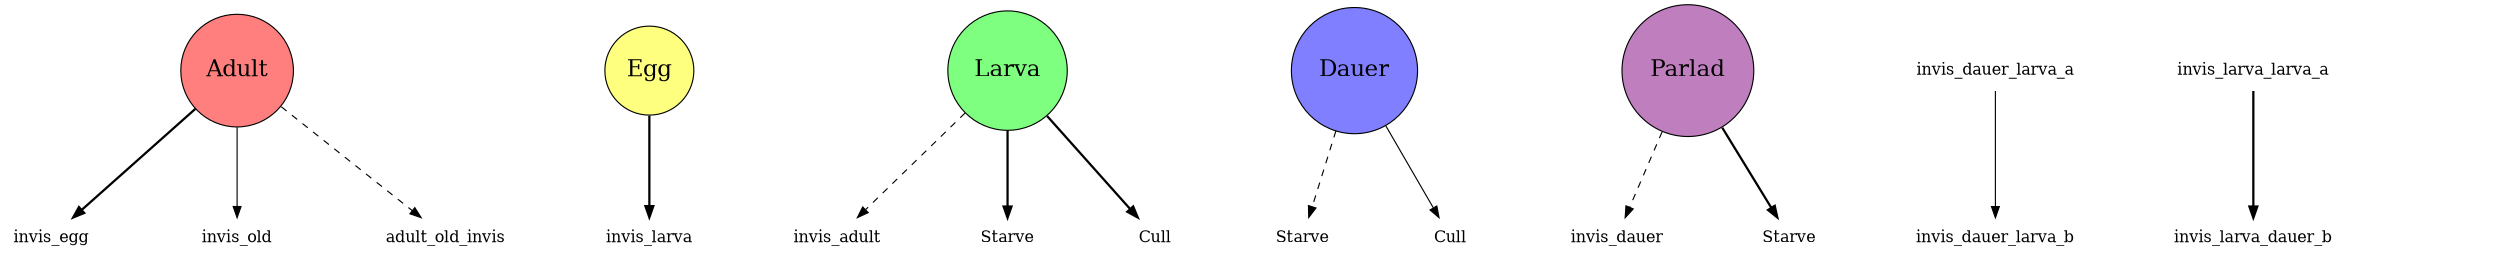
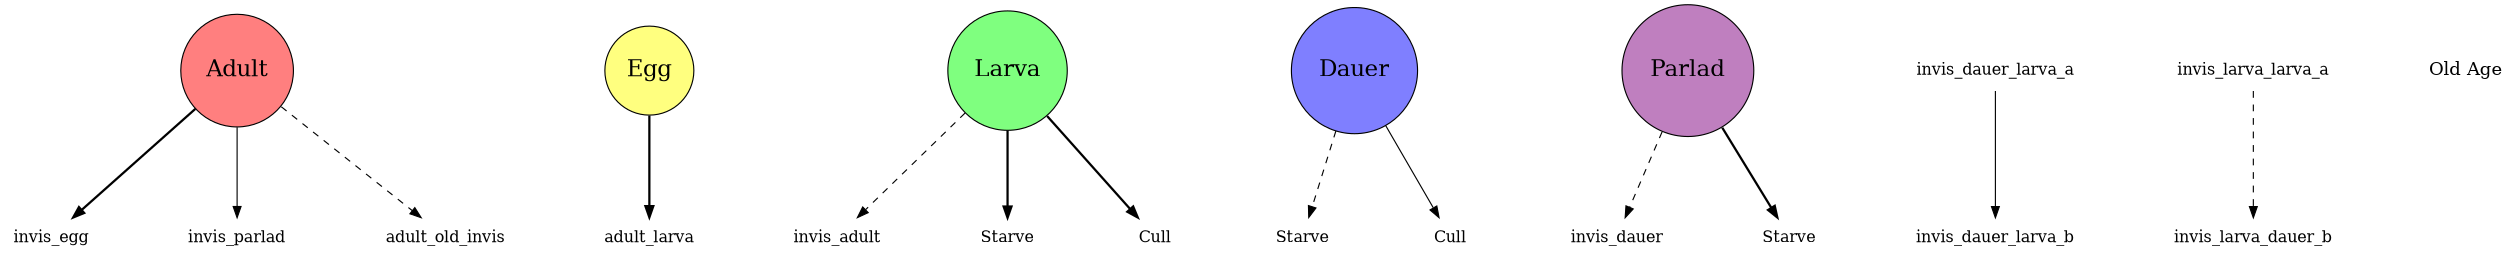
none -> (2466, 71)
(2253, 149) -> (2253, 149)
(237, 238) -> (237, 238)
(649, 238) -> (649, 238)
